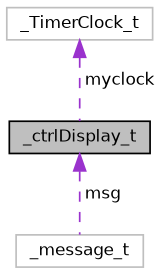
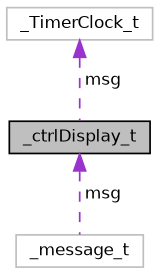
(118, 81) -> (101, 81)
